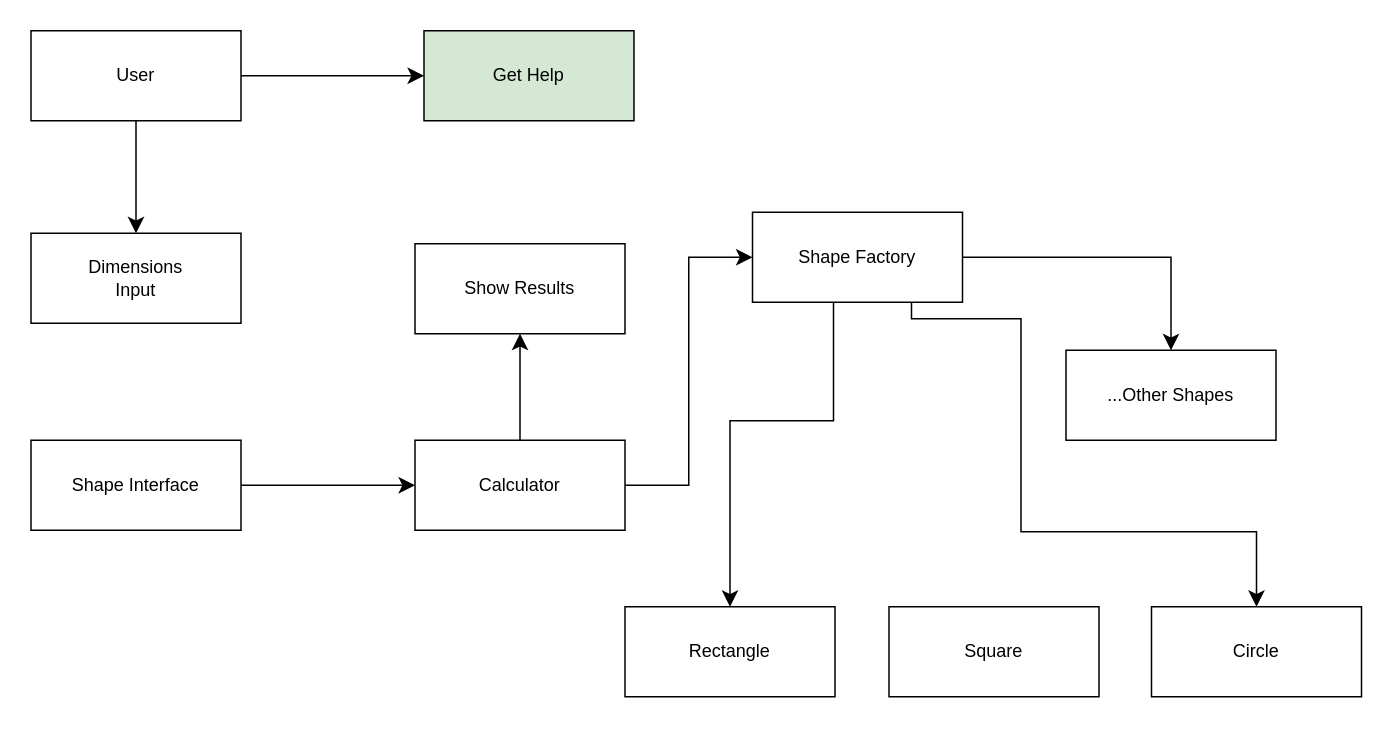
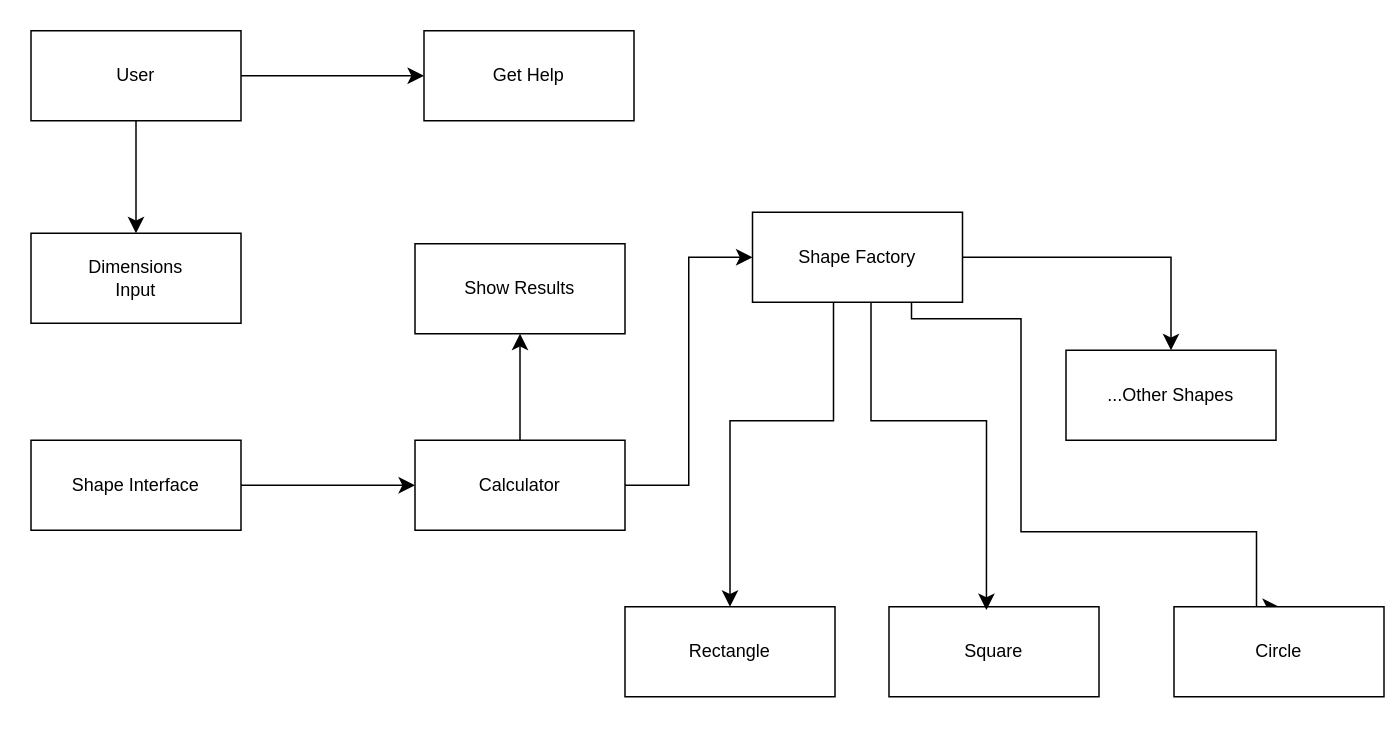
(529, 76) -> (529, 76)
none -> (958, 421)
(1256, 652) -> (1279, 652)
